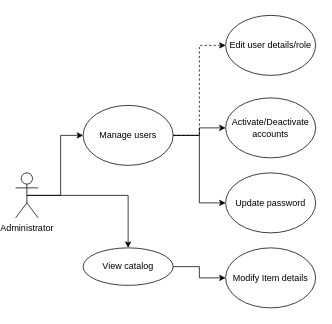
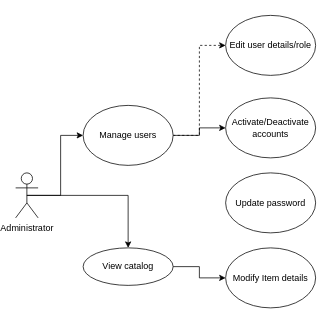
(199, 171) -> none
